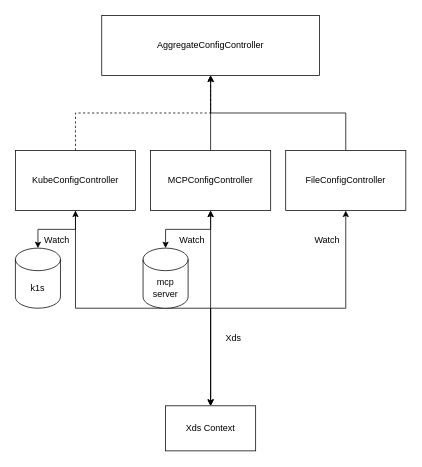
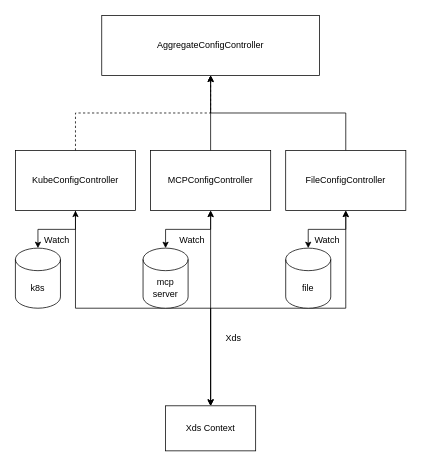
none -> (319, 229)
none -> (308, 278)
(38, 288) -> (38, 288)
